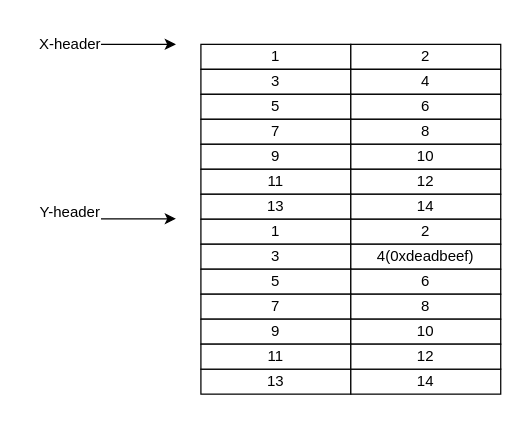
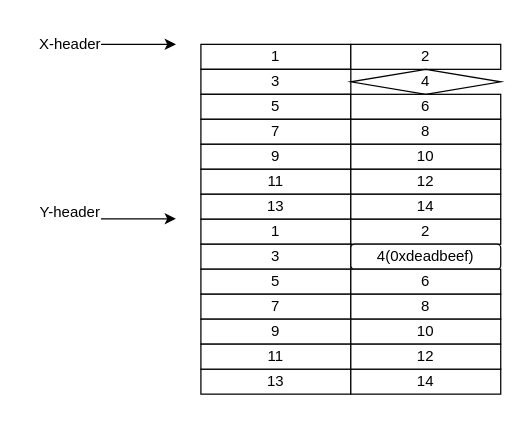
(426, 82) -> (426, 82)
(426, 257) -> (426, 257)
